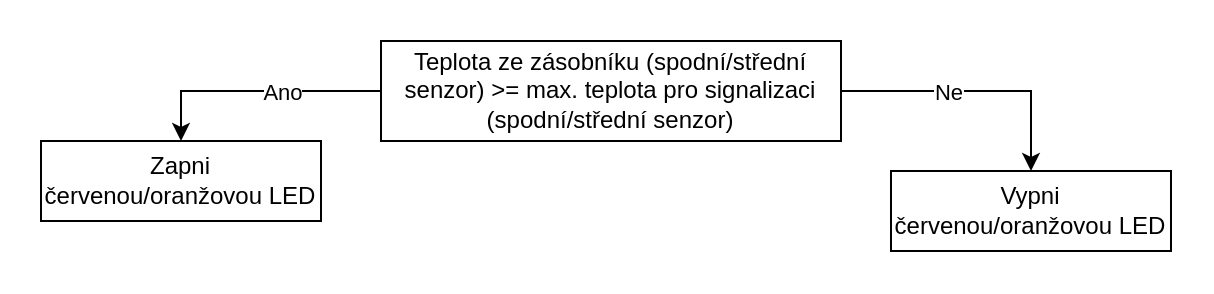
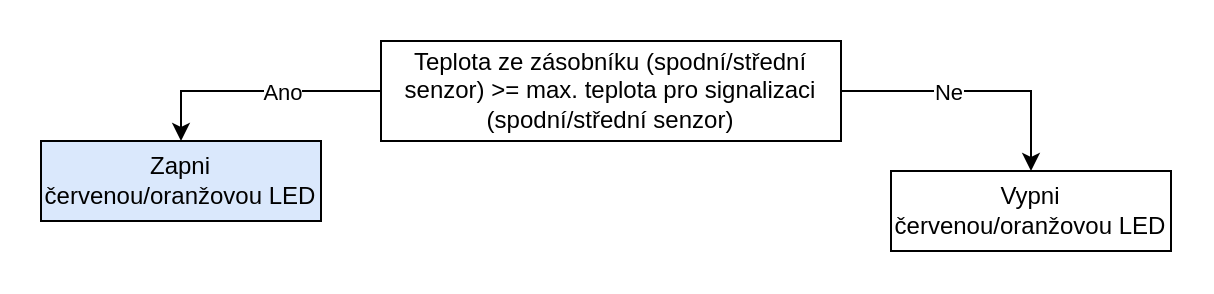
(181, 181) -> (181, 181)
